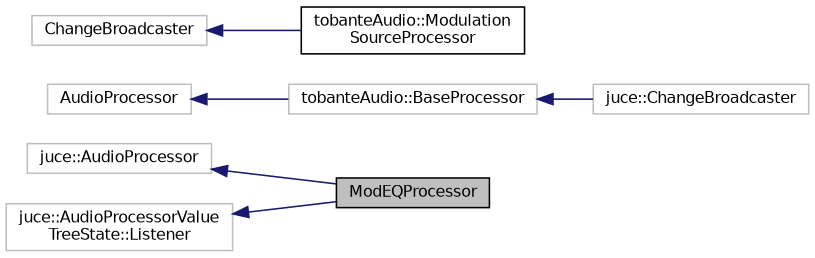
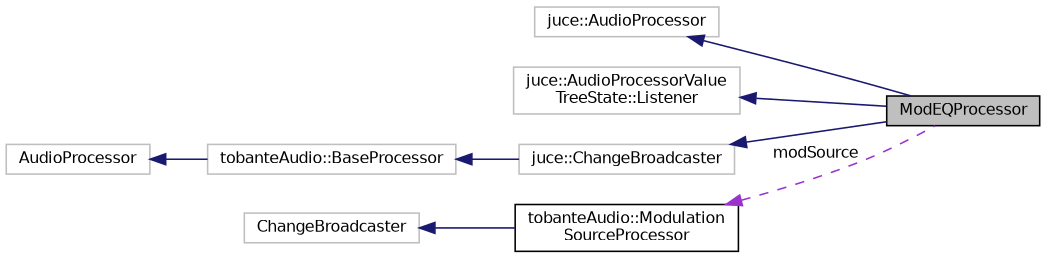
none -> (816, 132)
none -> (841, 169)
